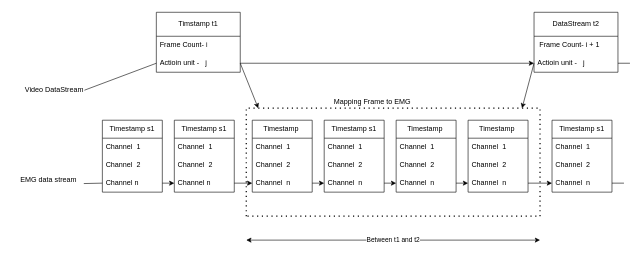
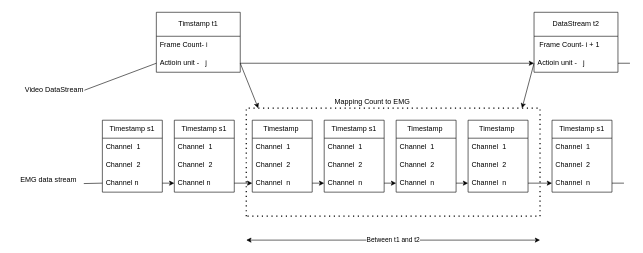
(373, 102) -> (373, 102)
